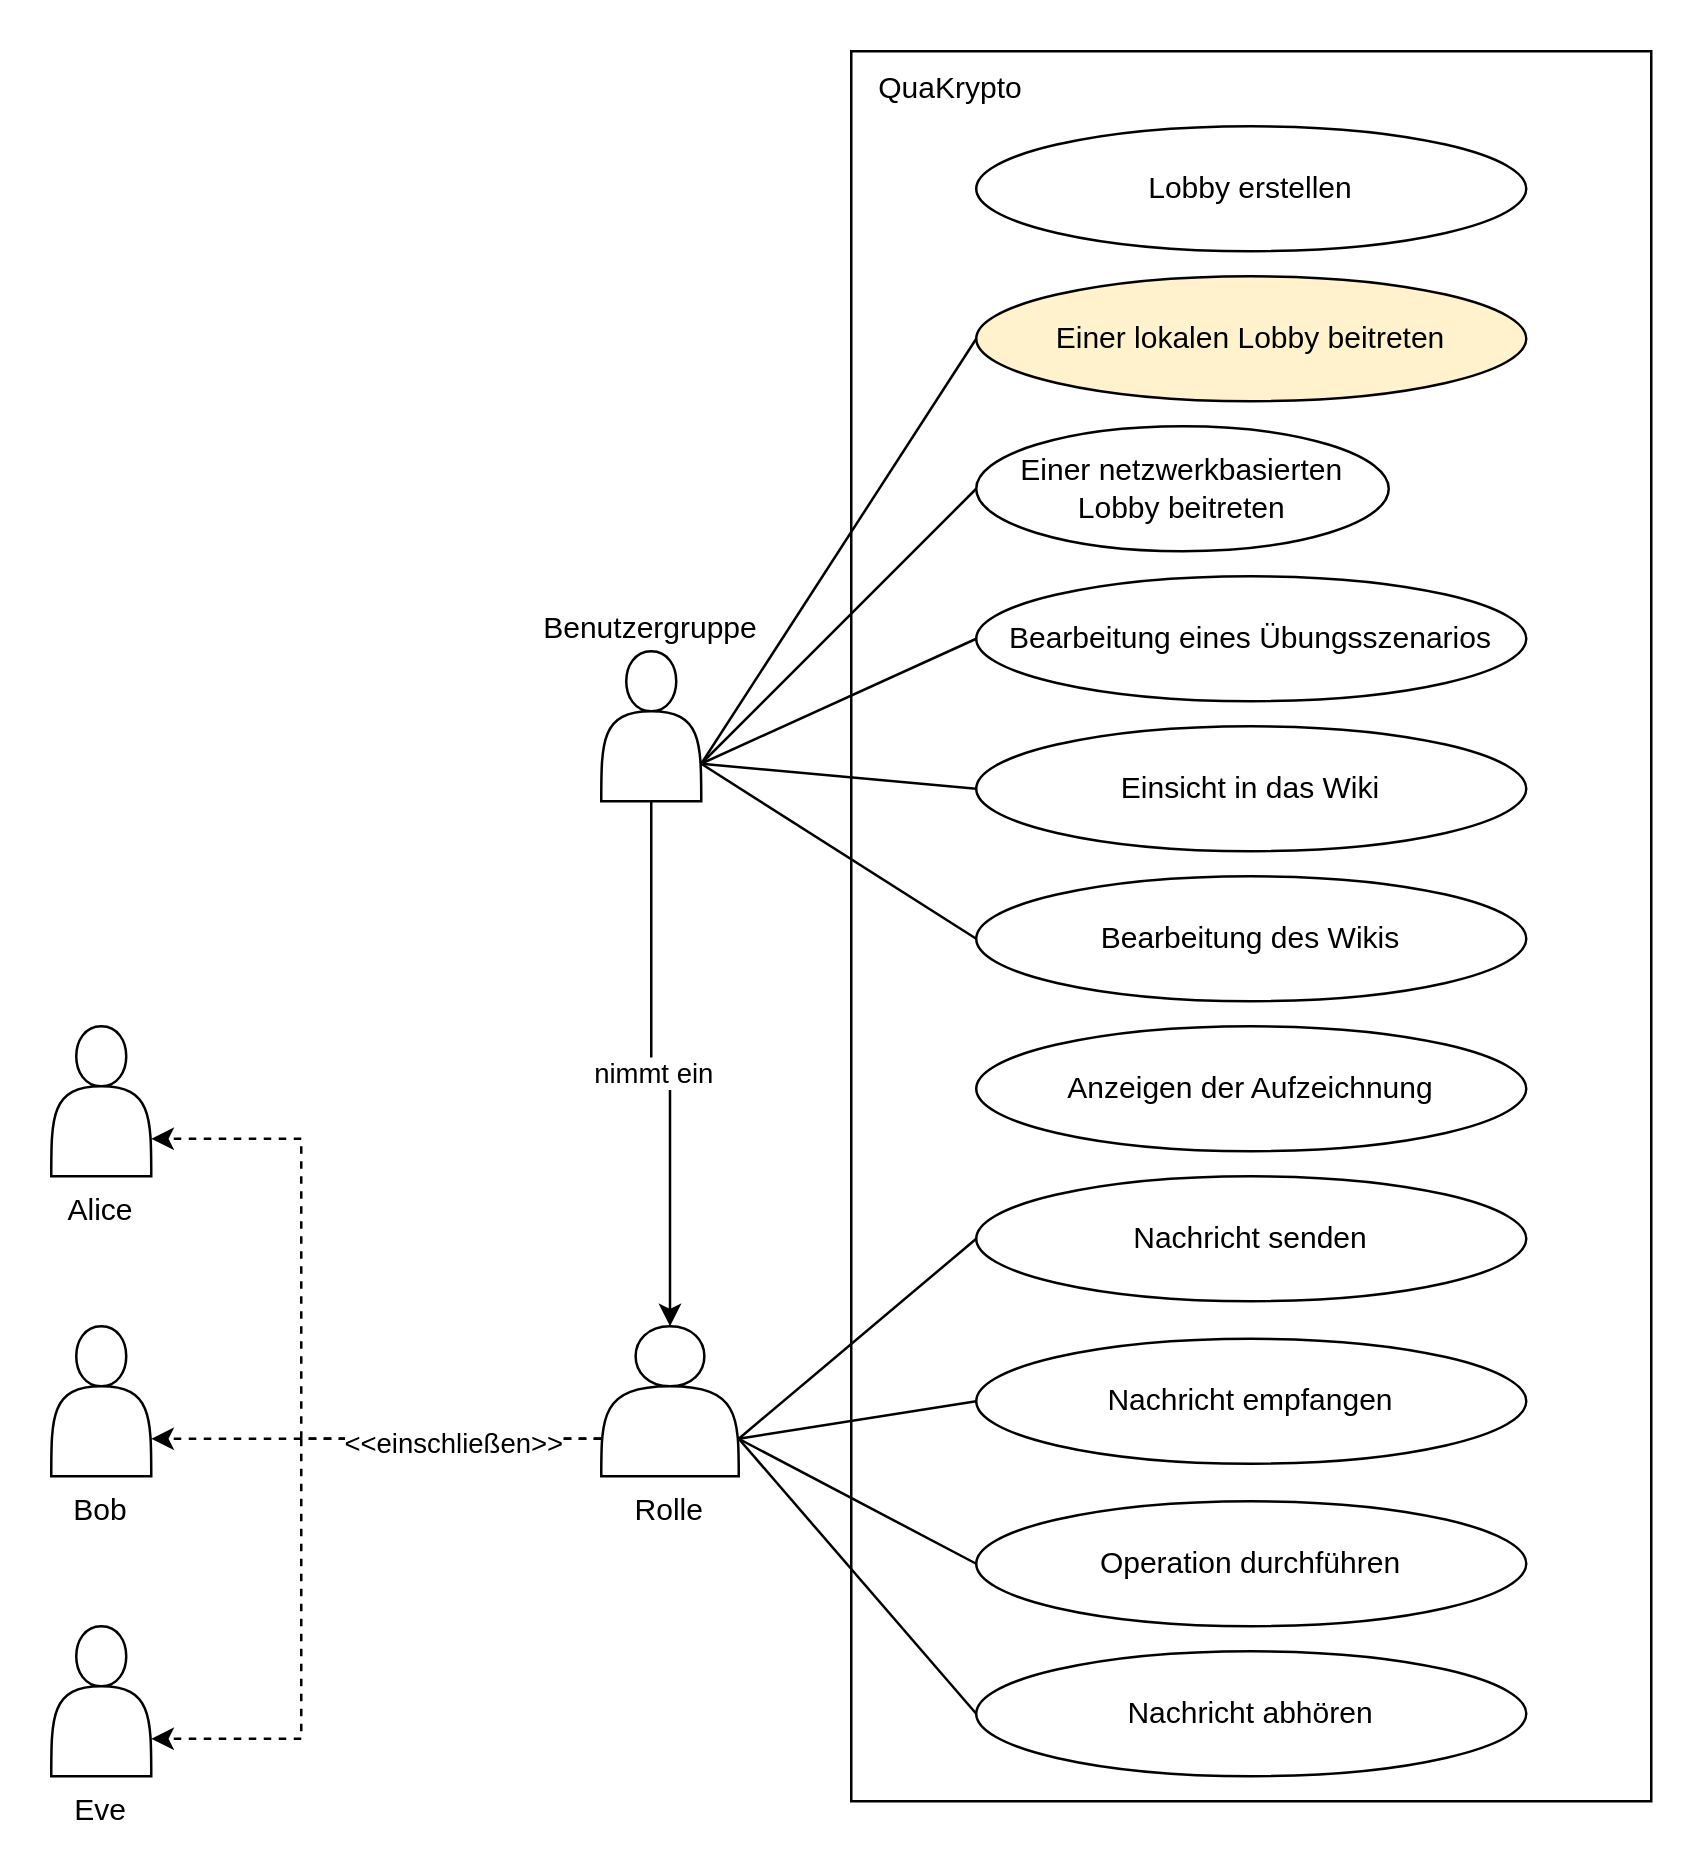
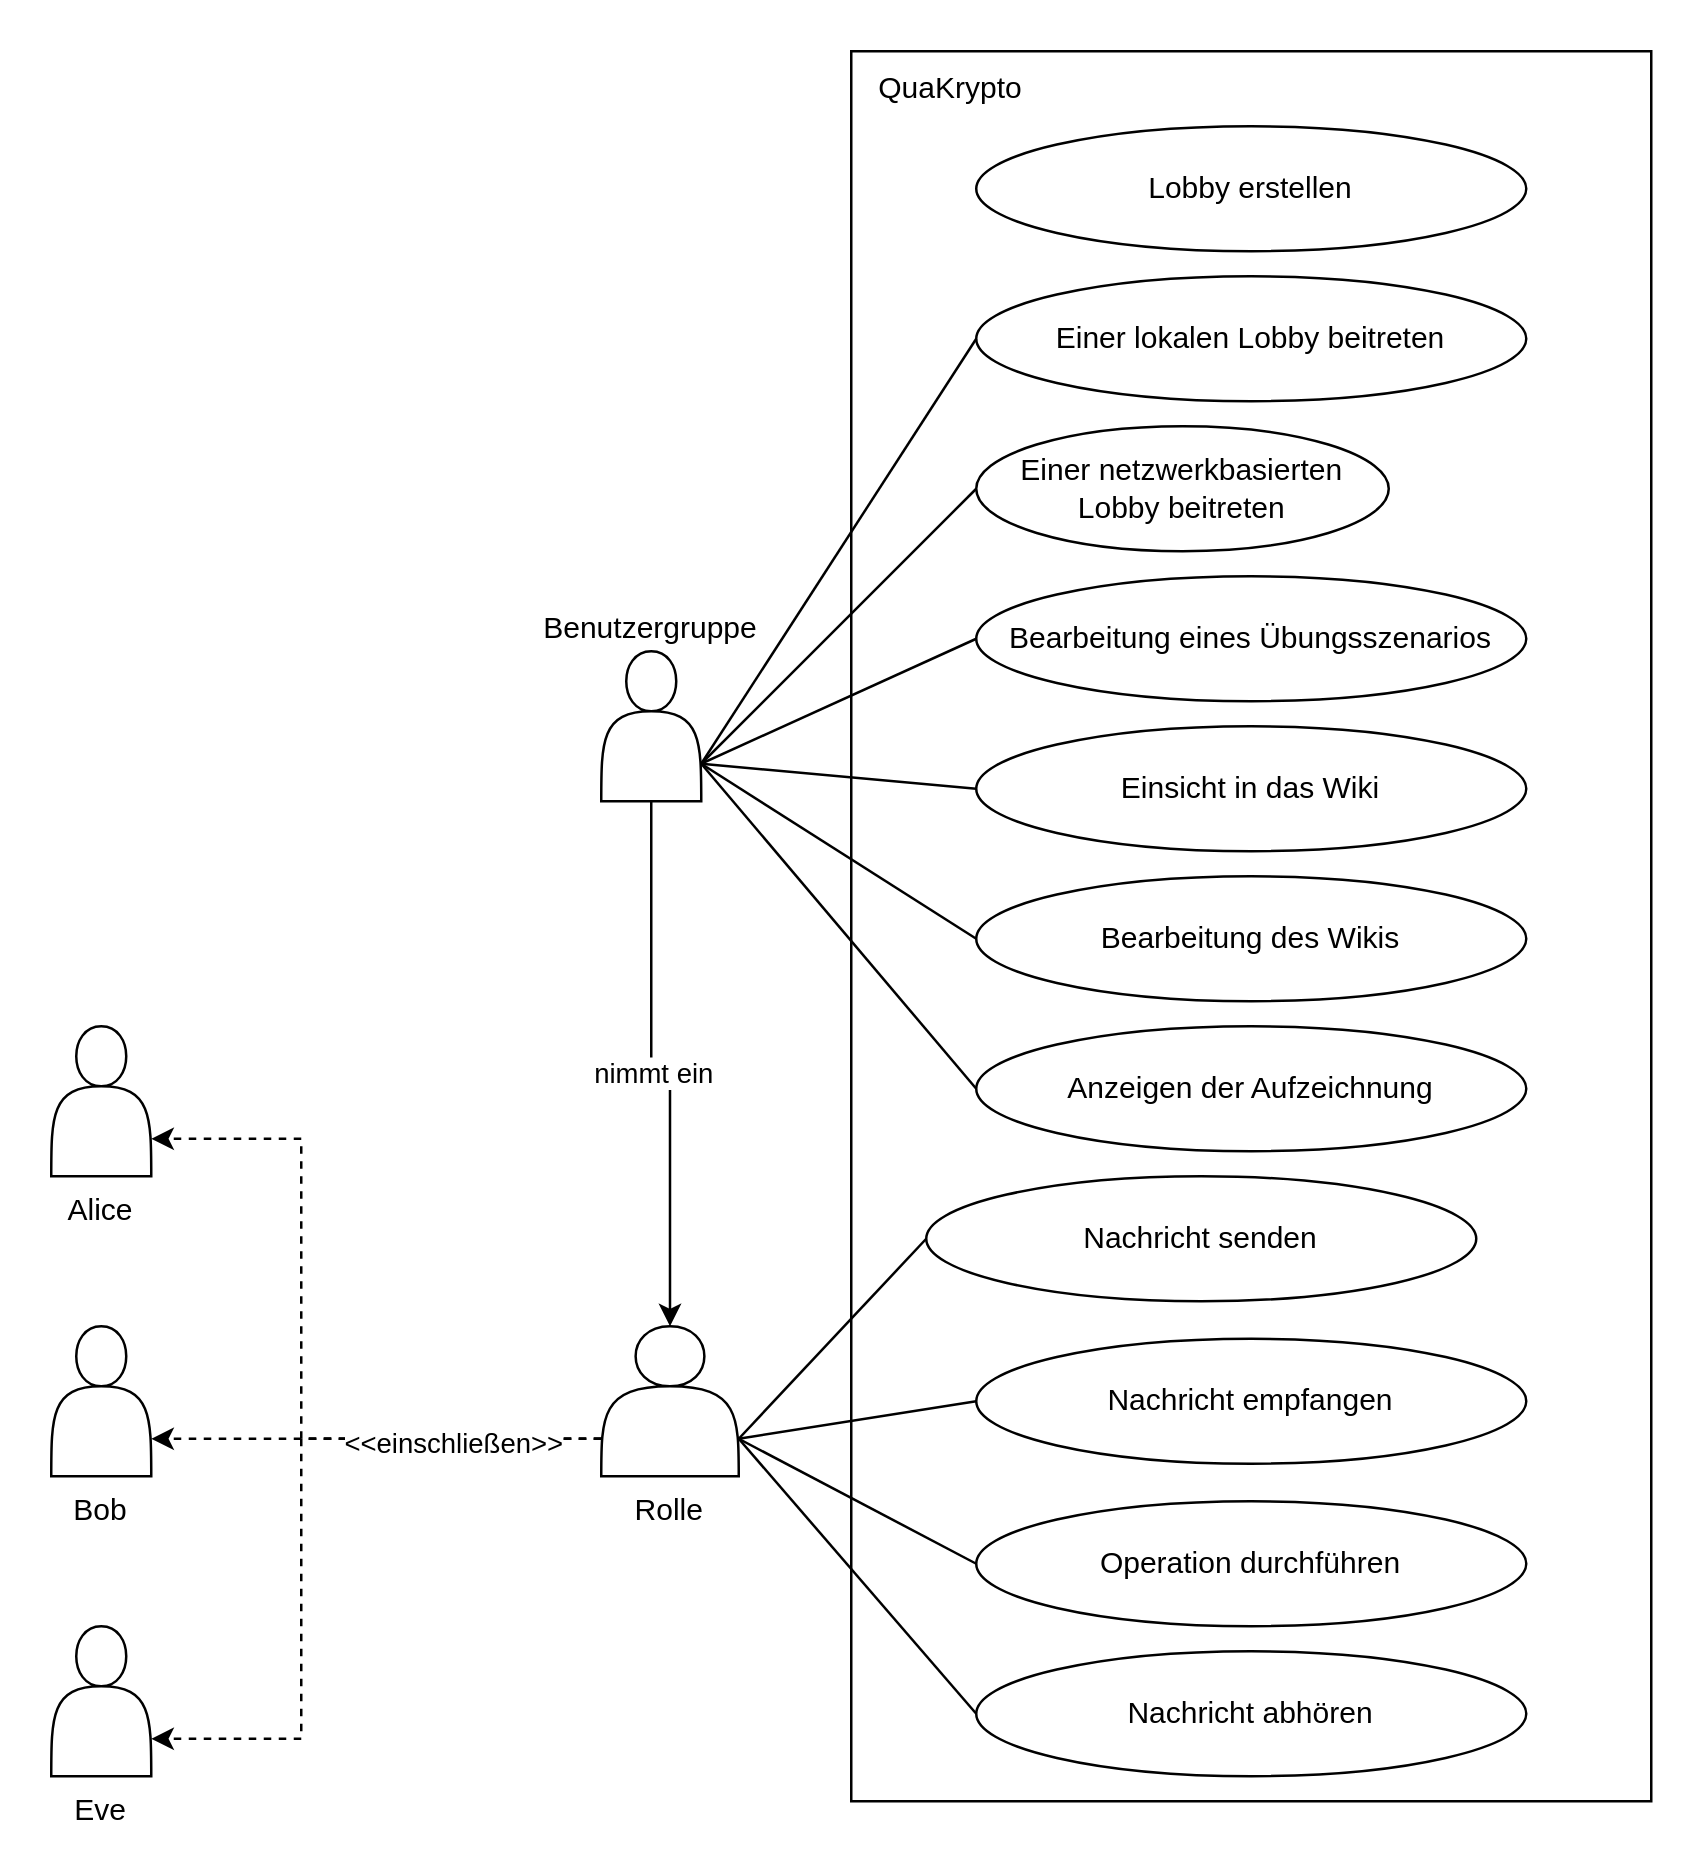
(1251, 339) -> (1251, 339)
none -> (842, 930)
(1251, 1239) -> (1201, 1239)
